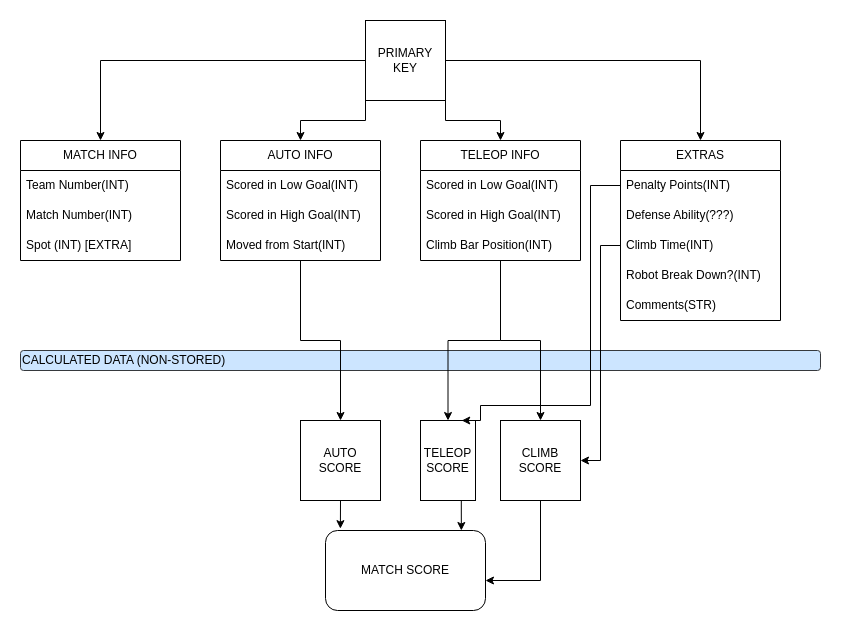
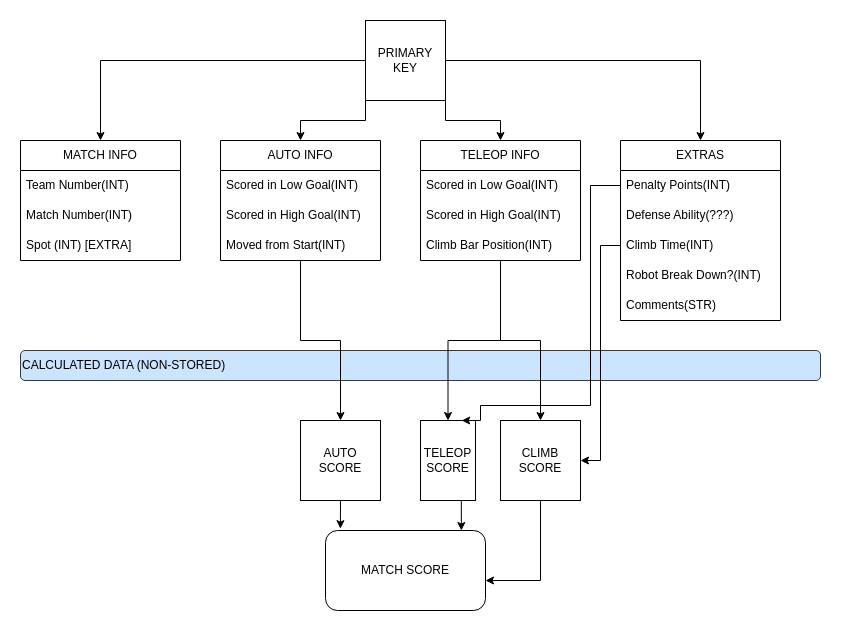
(421, 361) -> (421, 366)
